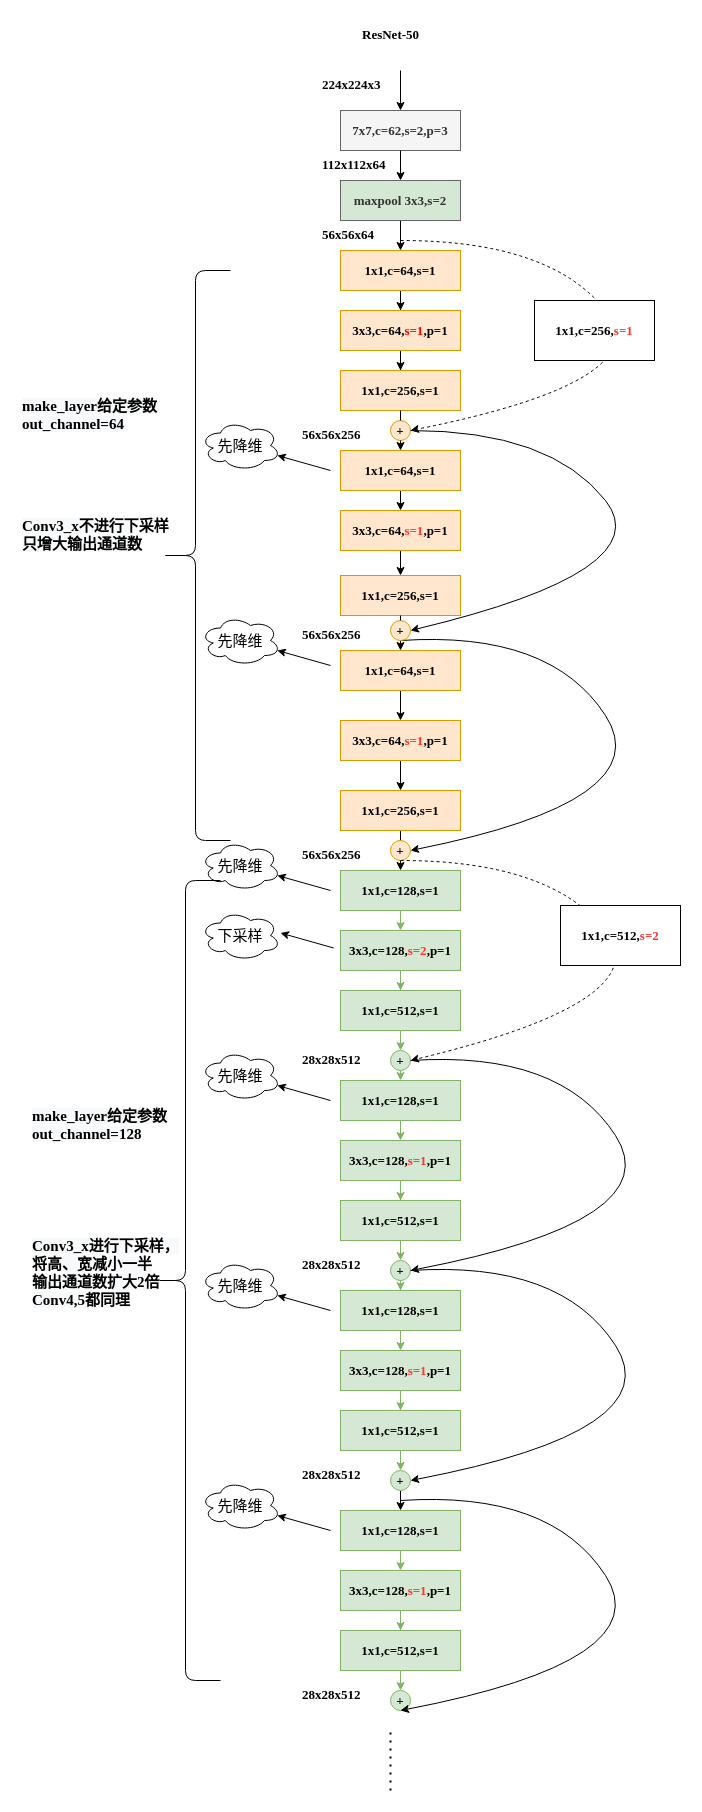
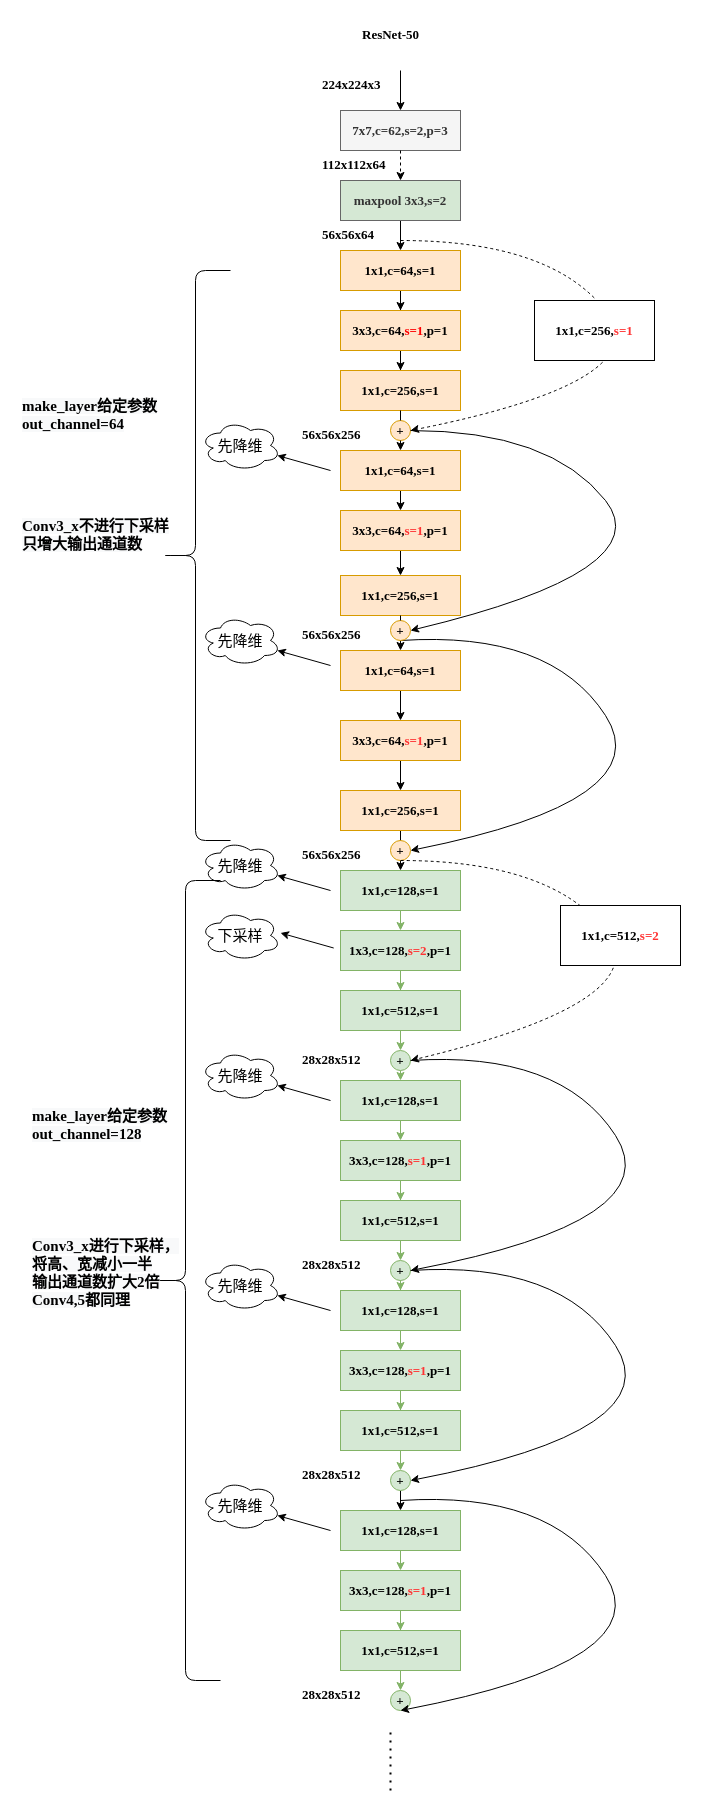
(401, 163) -> (401, 163)
(401, 951) -> (401, 951)
